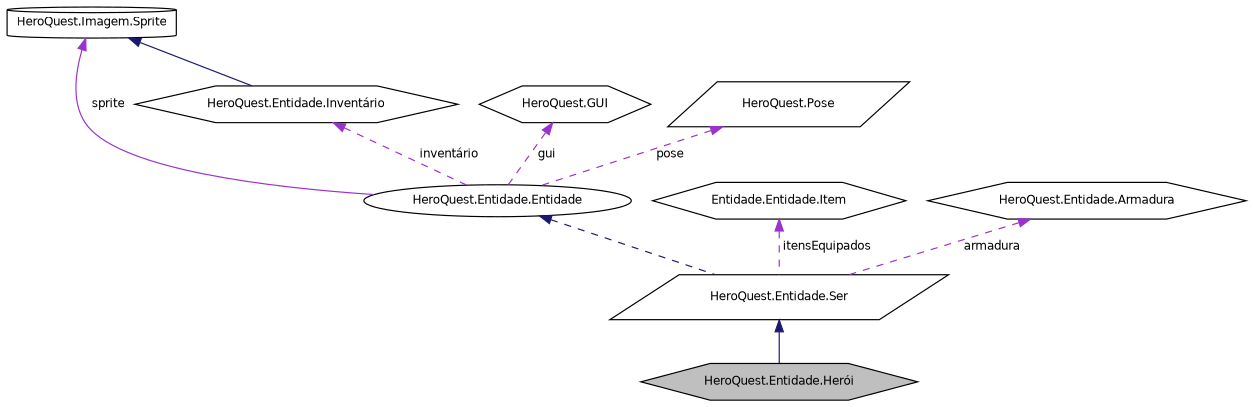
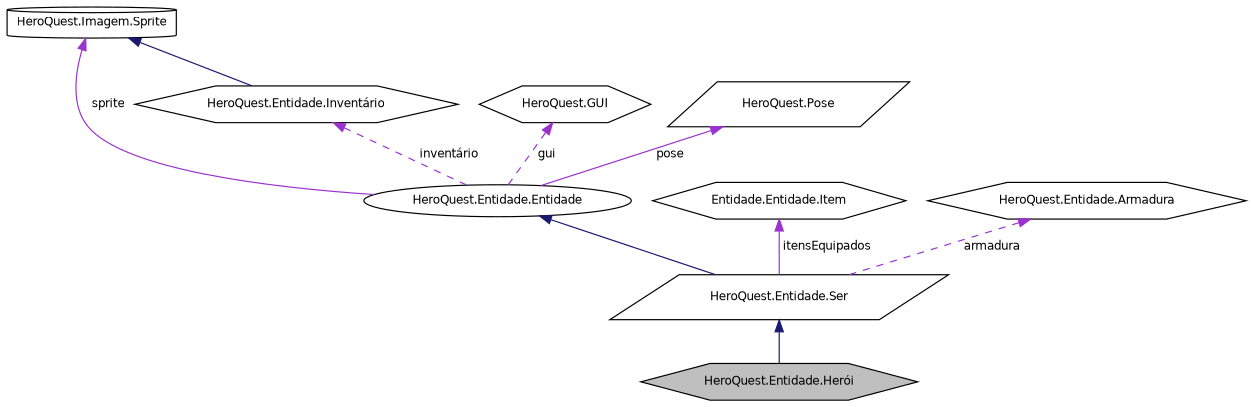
(626, 158) -> (626, 158)
(633, 247) -> (633, 247)
(779, 253) -> (779, 253)
